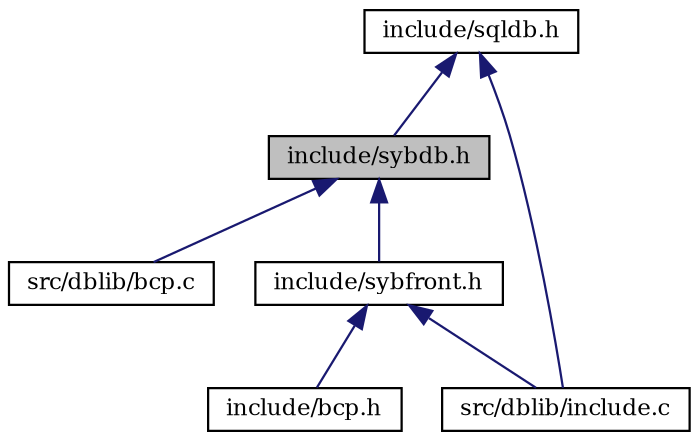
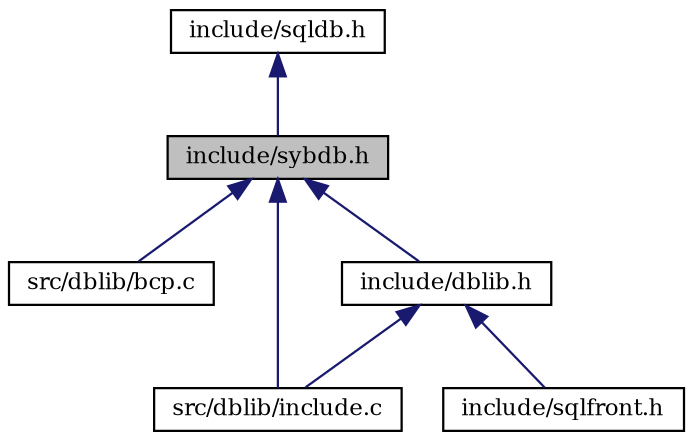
(533, 230) -> (278, 295)
(379, 284) -> (447, 284)
(305, 410) -> (564, 410)
